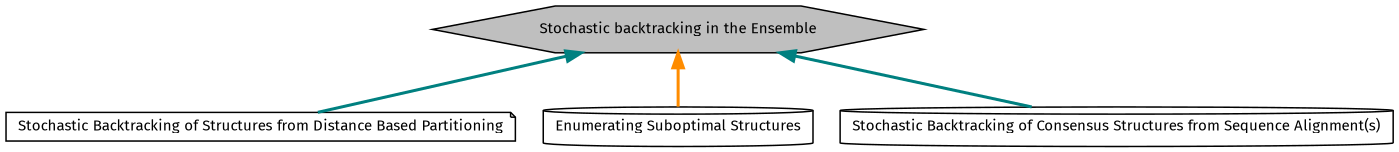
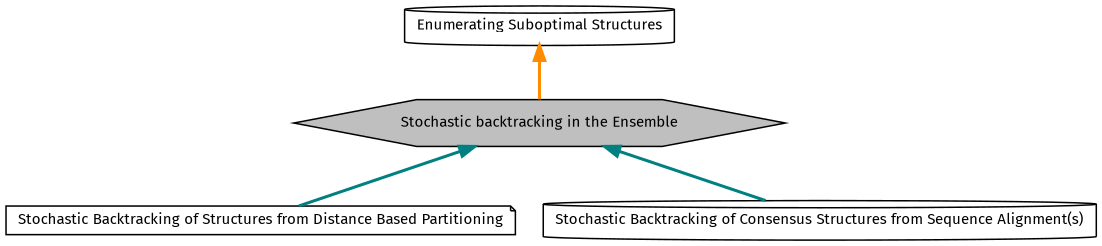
(678, 87) -> (539, 80)
